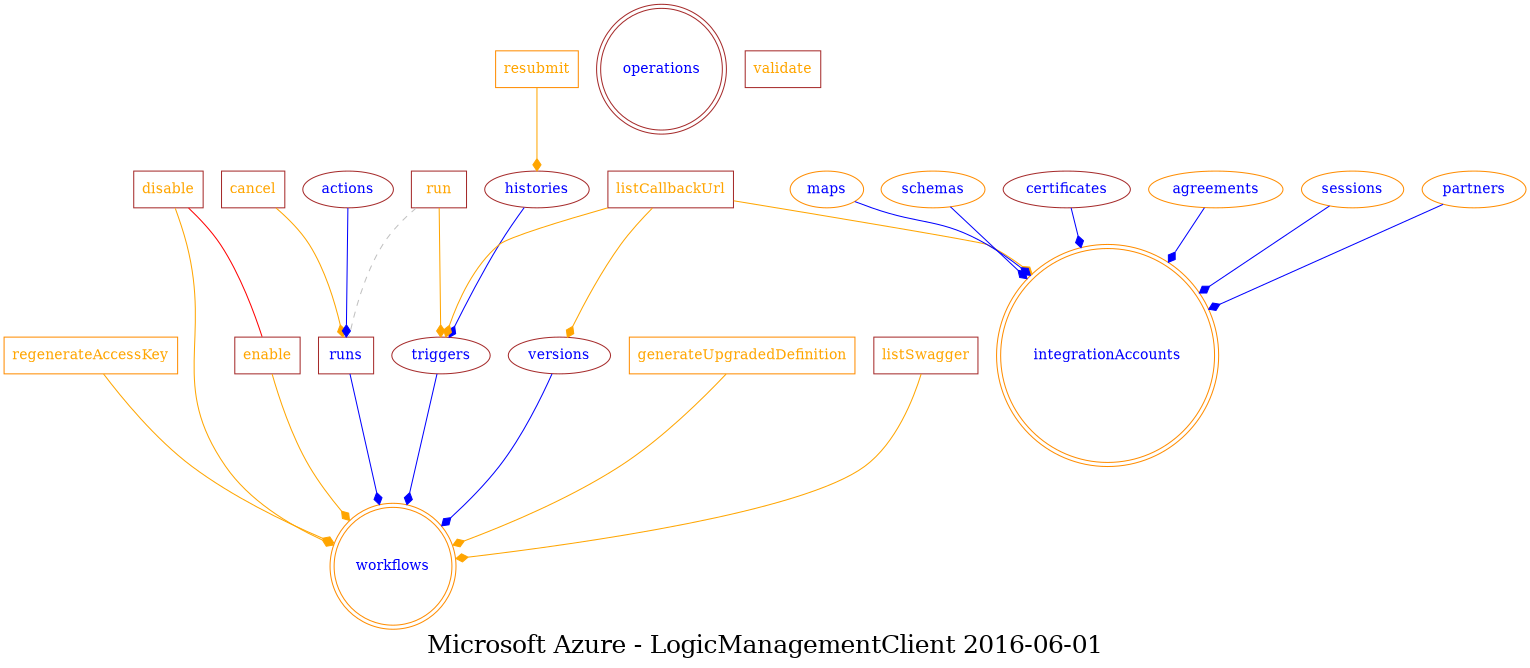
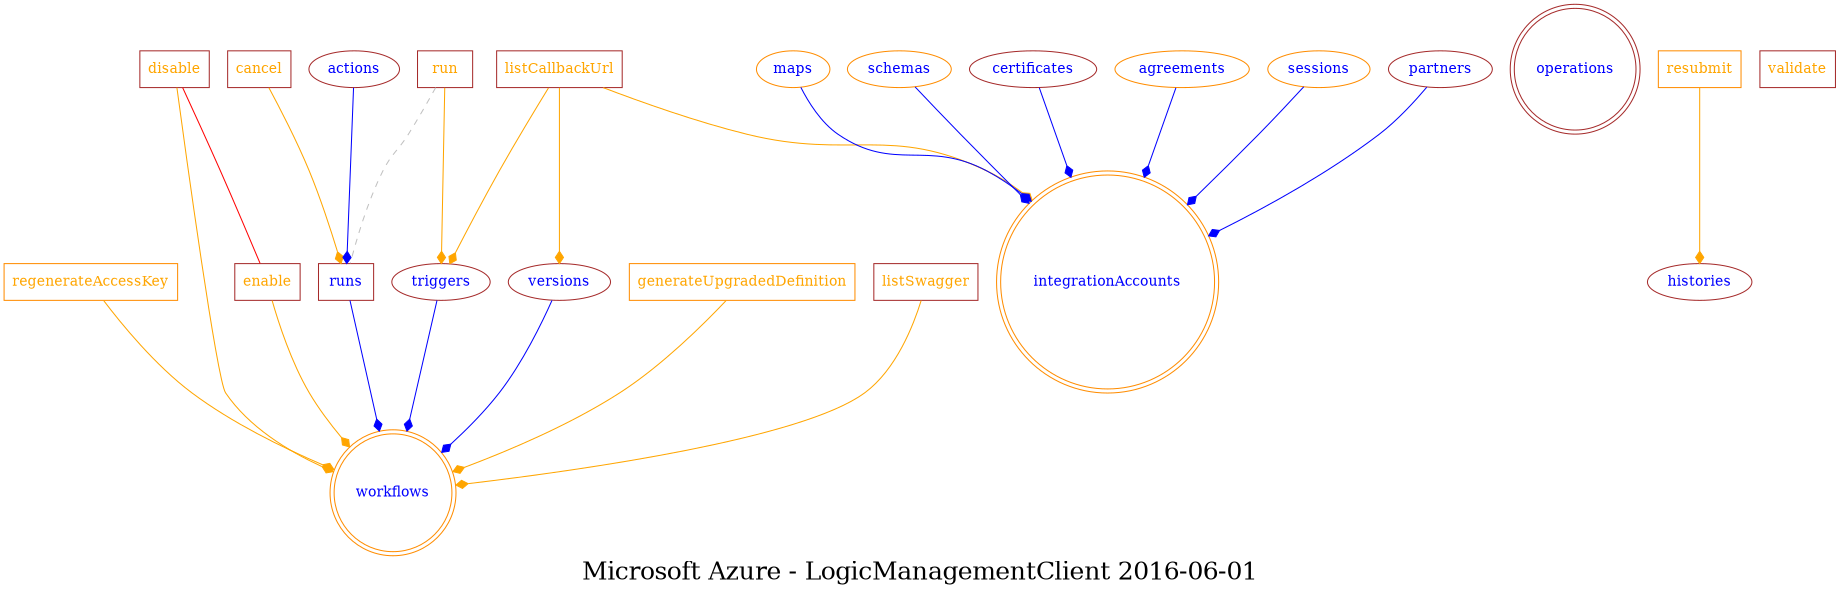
(1474, 189) -> (1440, 69)
(484, 271) -> none
